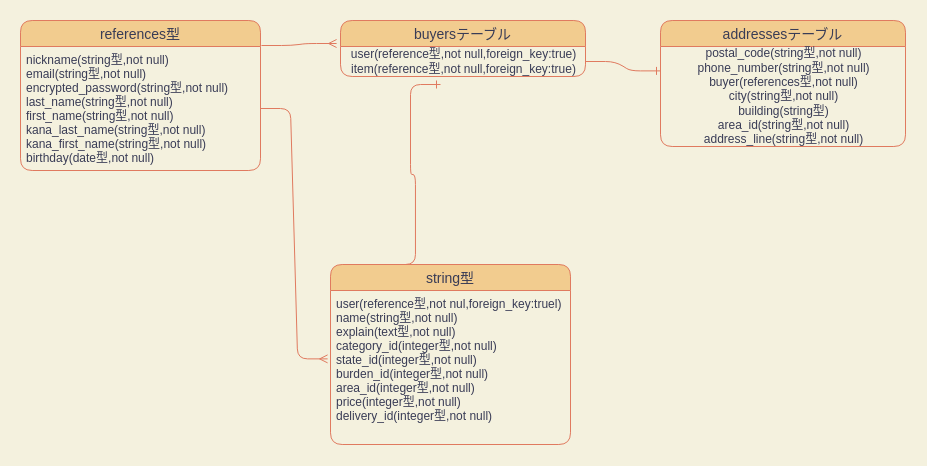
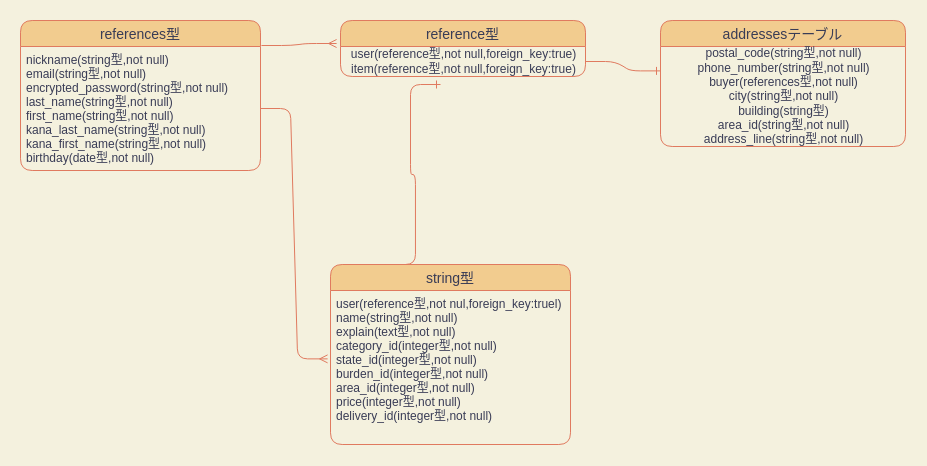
(463, 34) -> (463, 34)
